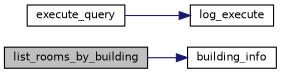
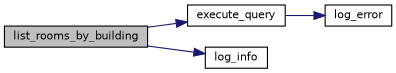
(232, 16) -> (358, 16)
none -> (162, 25)
(232, 58) -> (236, 58)
